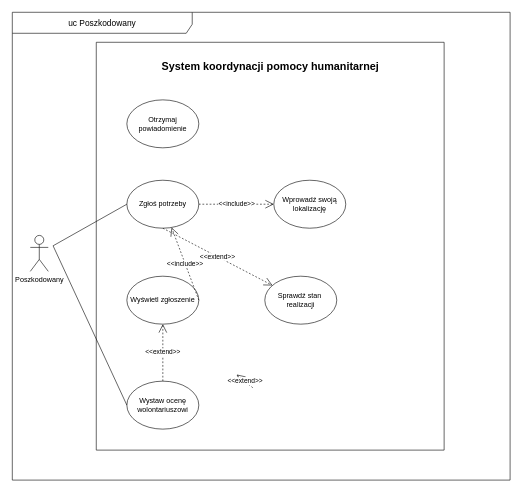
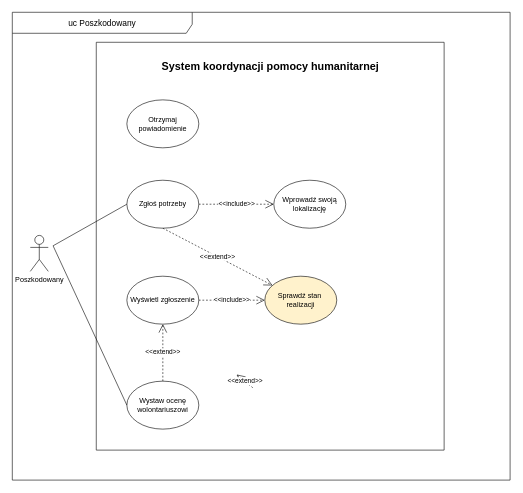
(185, 264) -> (232, 300)
(301, 300) -> (301, 300)
